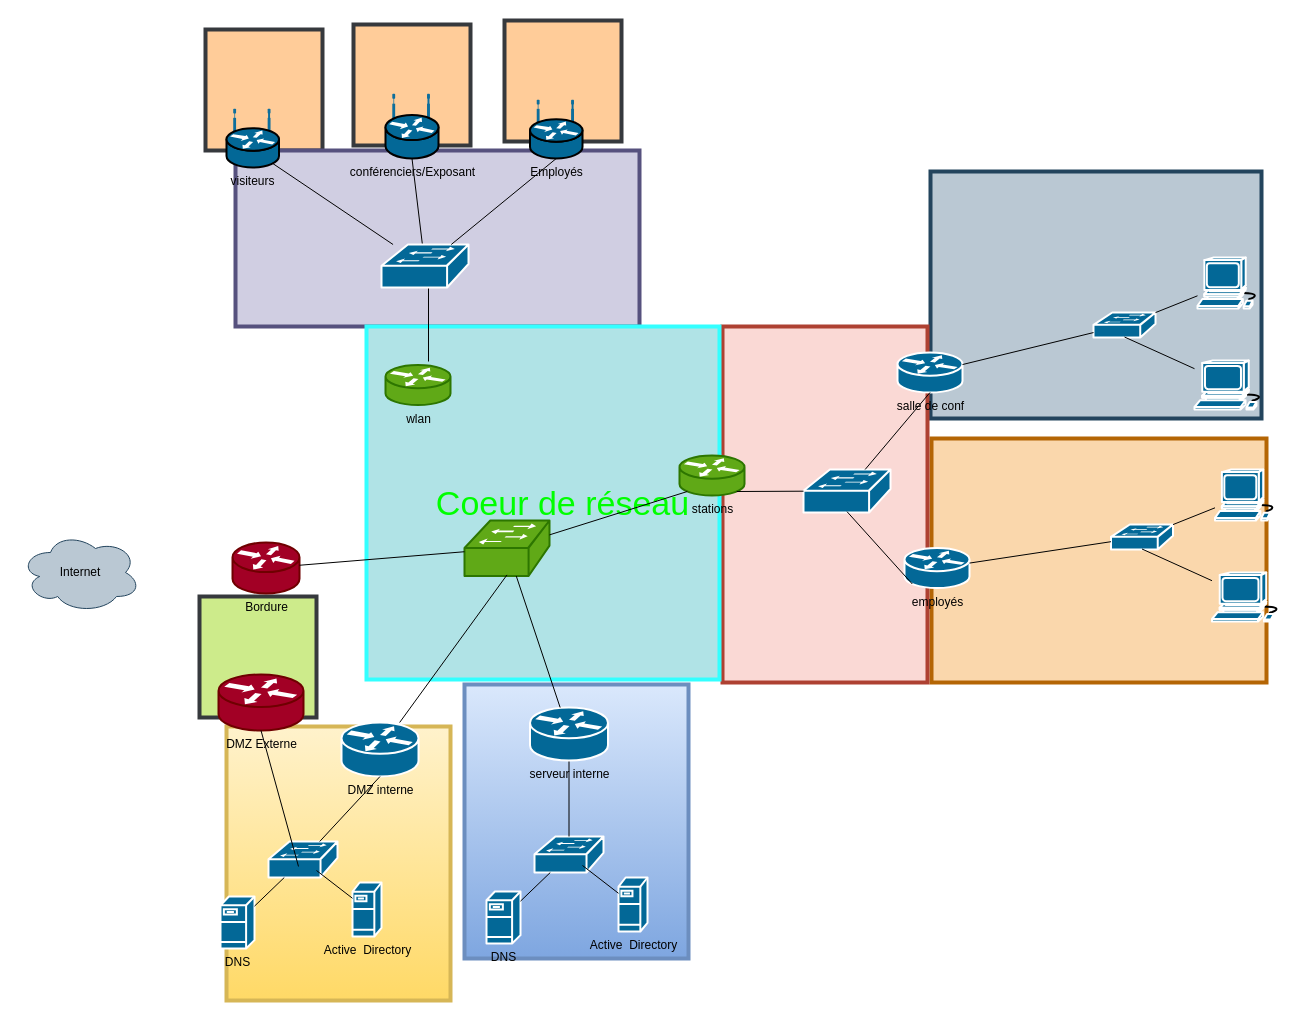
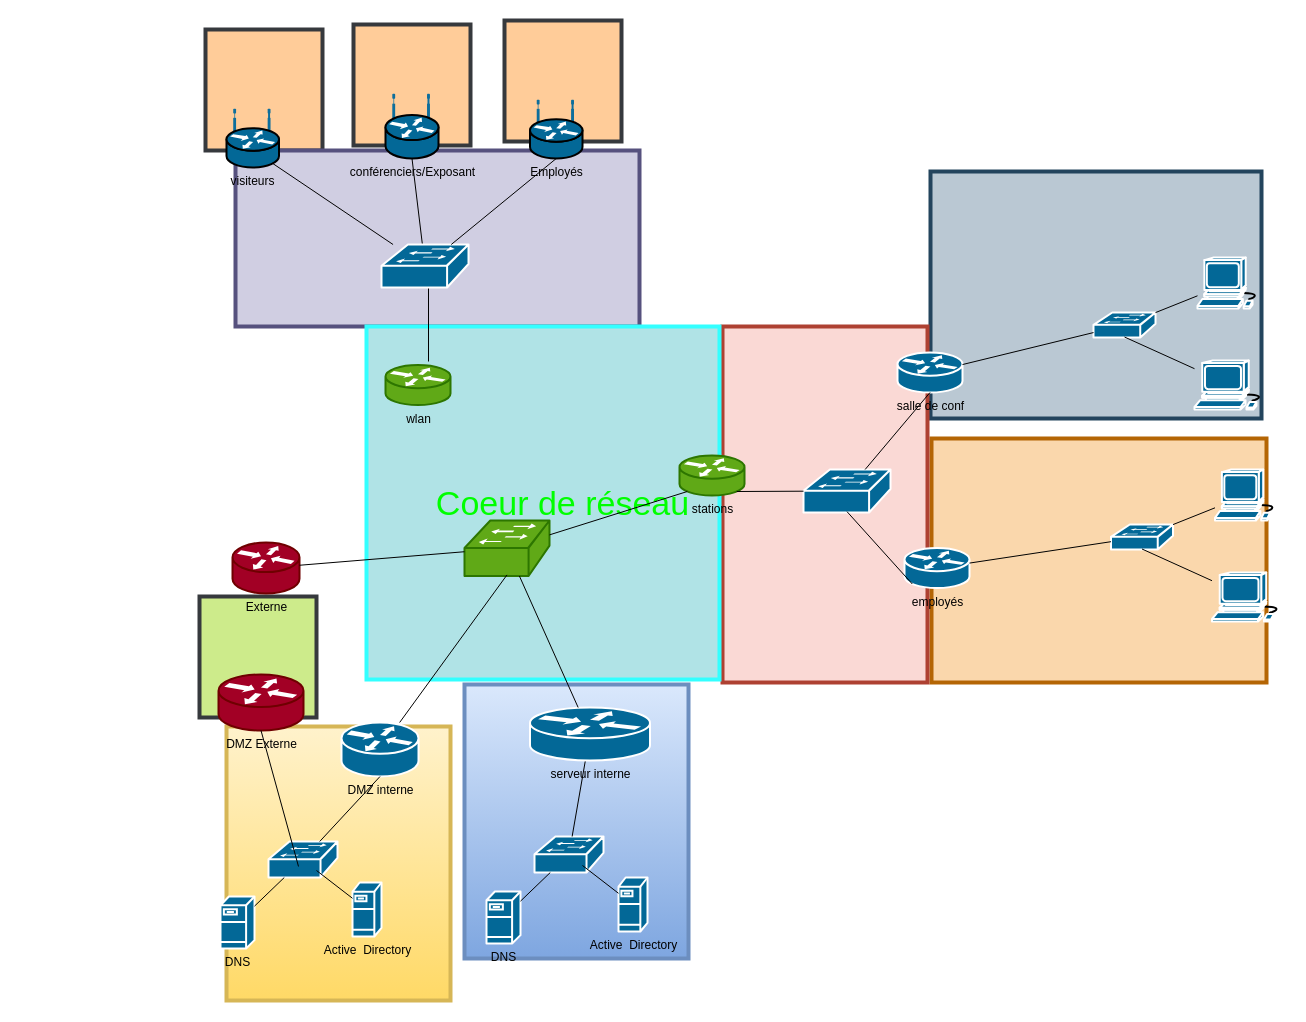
(81, 573) -> none
(267, 608) -> (267, 608)
(569, 734) -> (590, 734)
